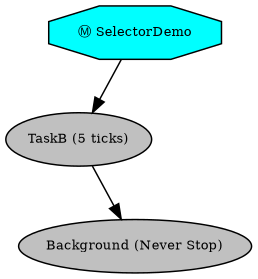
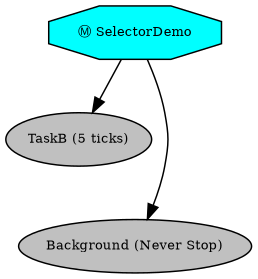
(103, 186) -> (168, 132)
